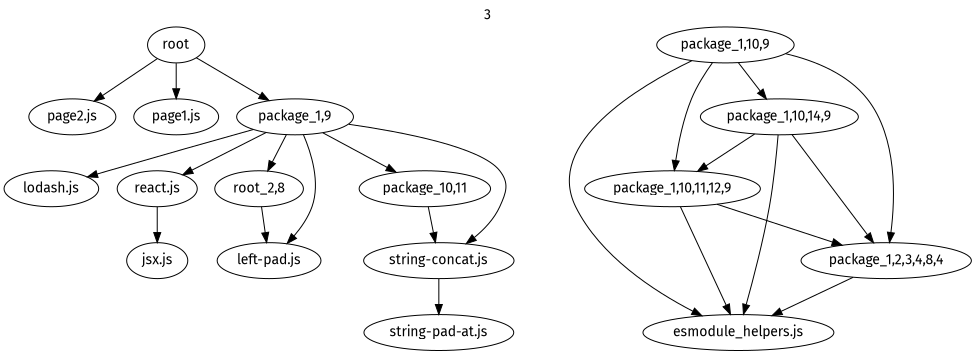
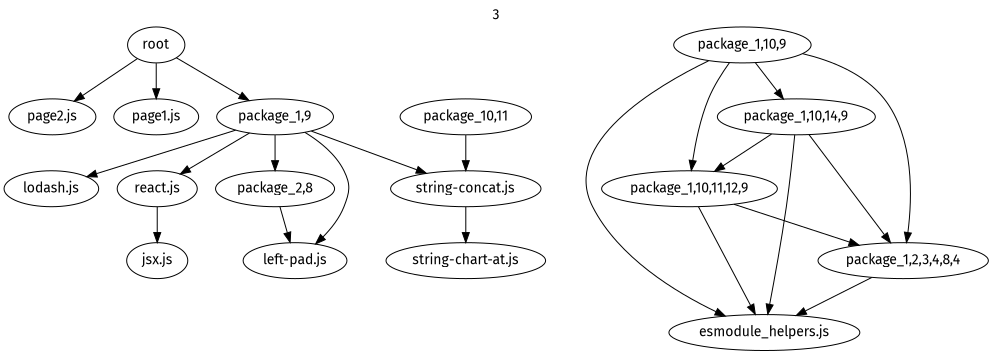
(355, 150) -> none
(259, 189) -> (275, 189)
(439, 333) -> (466, 261)
